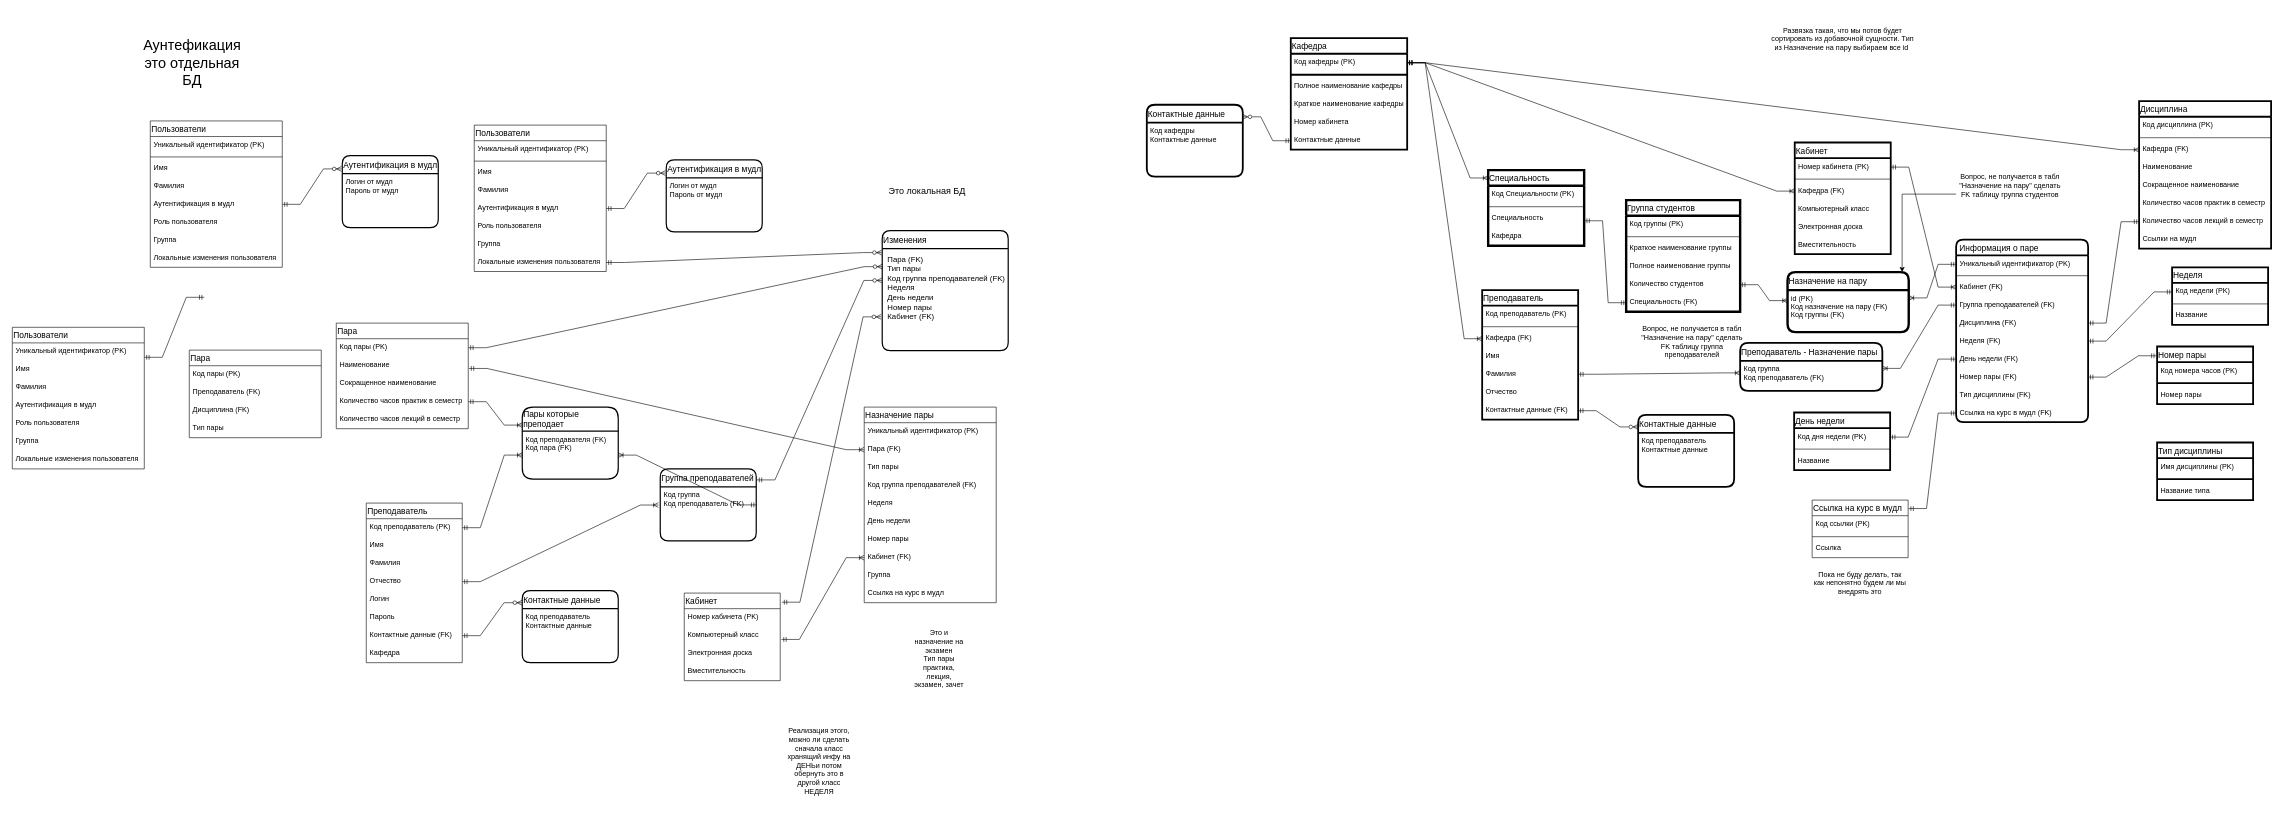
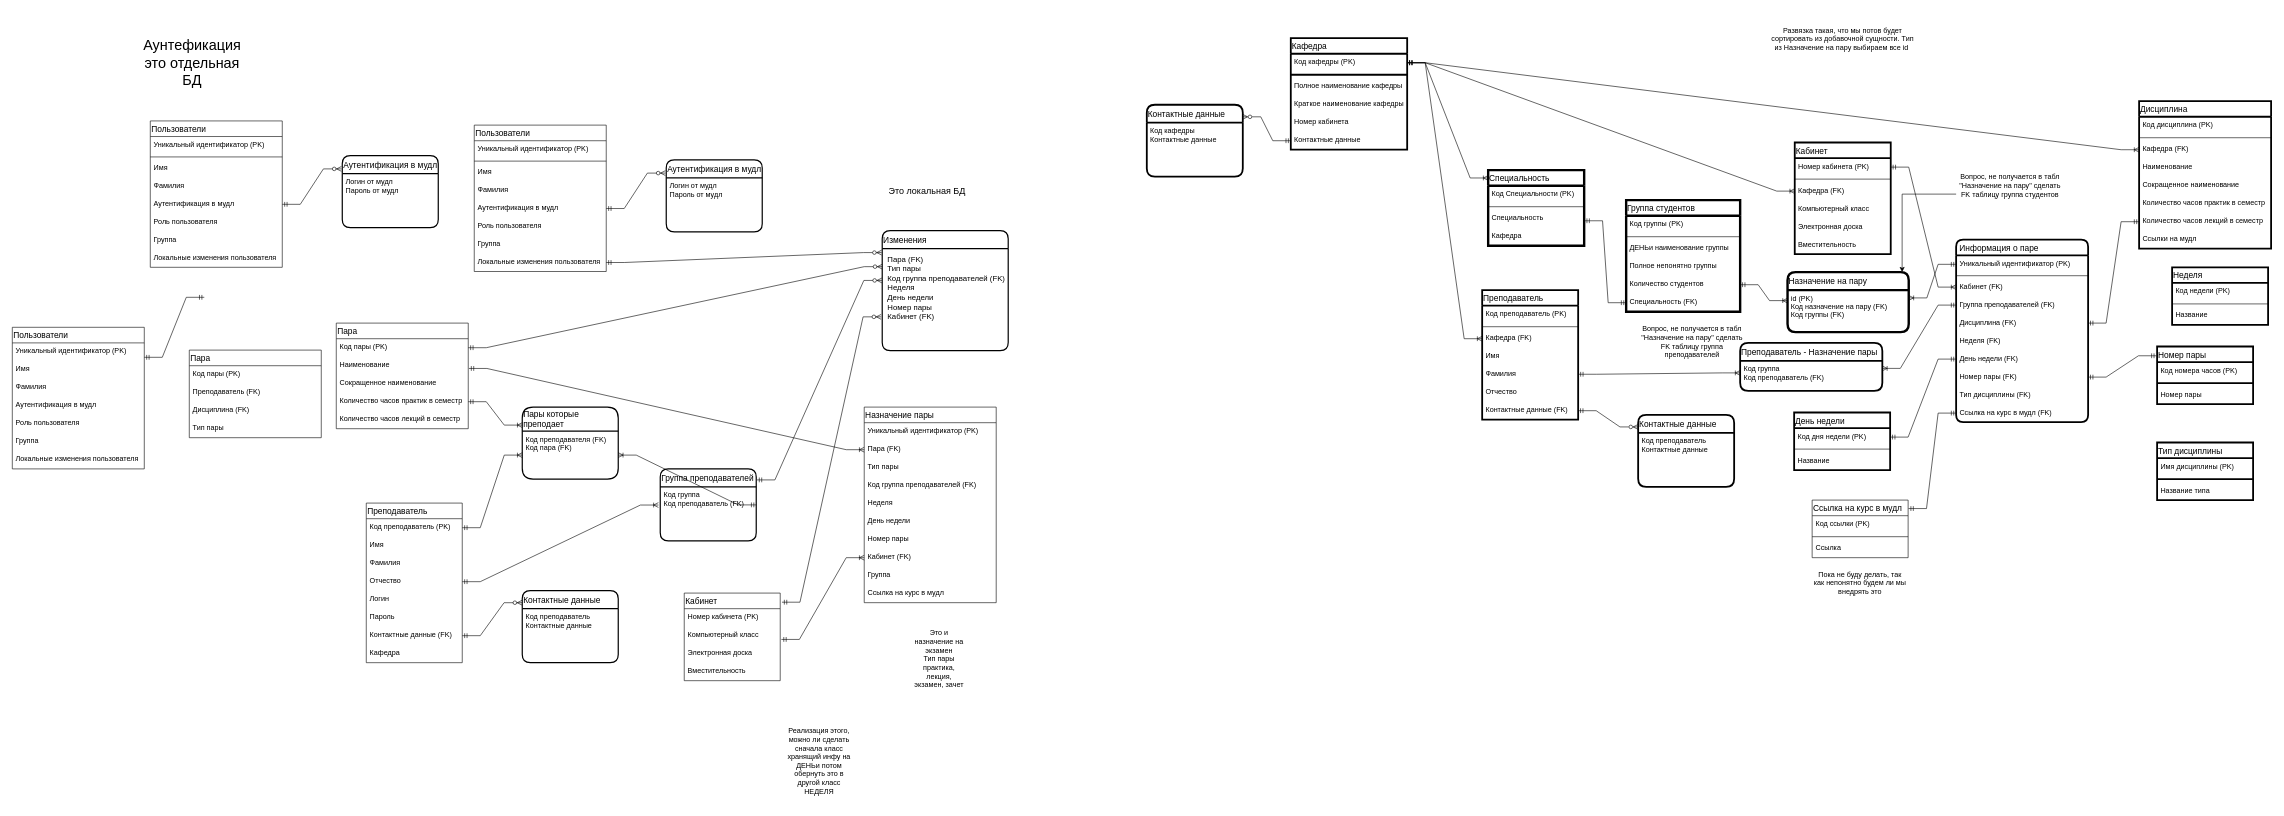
(1682, 248) -> (1678, 248)
(1680, 266) -> (1674, 266)
(2118, 330) -> none
